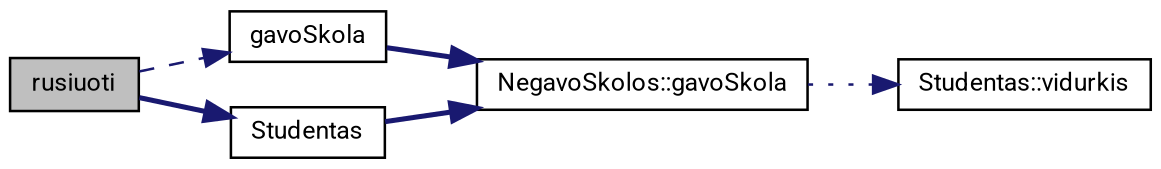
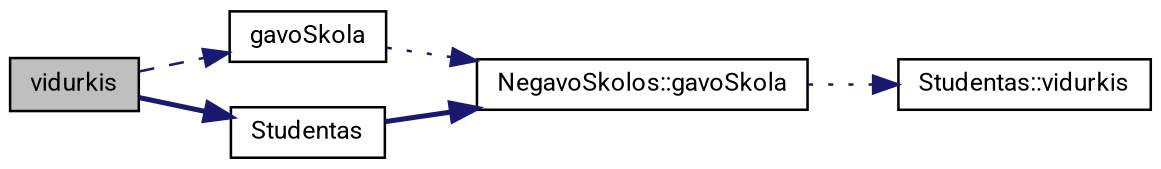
(419, 52) -> (419, 52)
(74, 85) -> (74, 85)
